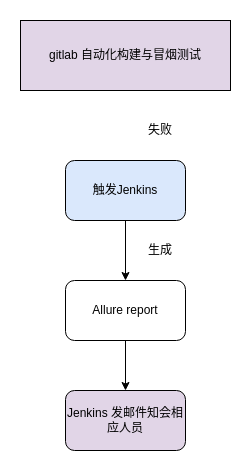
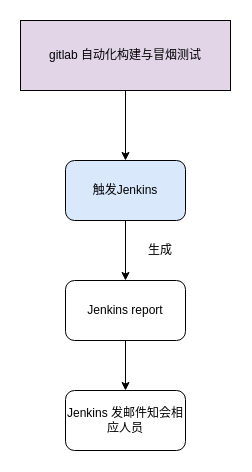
none -> (126, 122)
(161, 131) -> none
(126, 311) -> (126, 311)
(126, 421) -> (126, 421)
